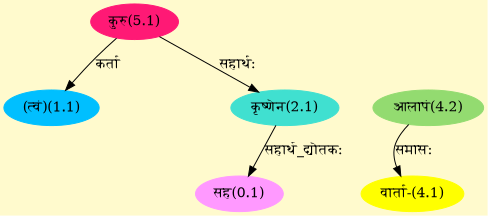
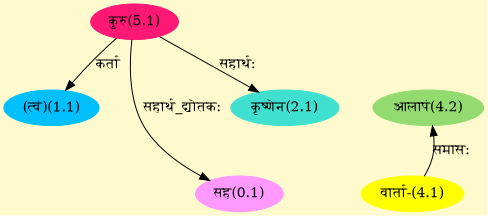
(395, 144) -> (433, 157)
(265, 146) -> (141, 121)
